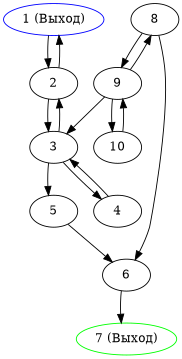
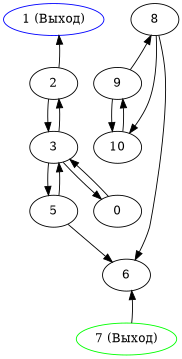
(134, 46) -> (154, 83)
(48, 47) -> none
(89, 112) -> (60, 184)
(118, 211) -> (118, 211)
(121, 302) -> (132, 311)
